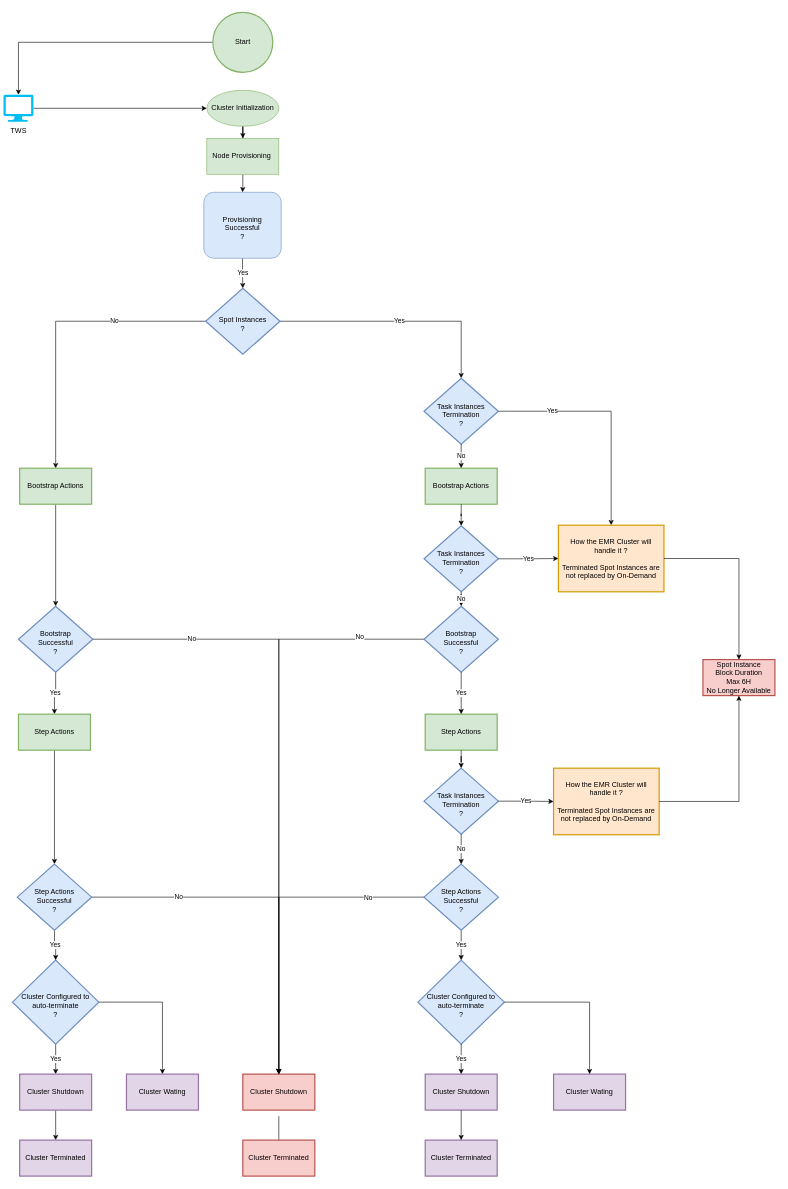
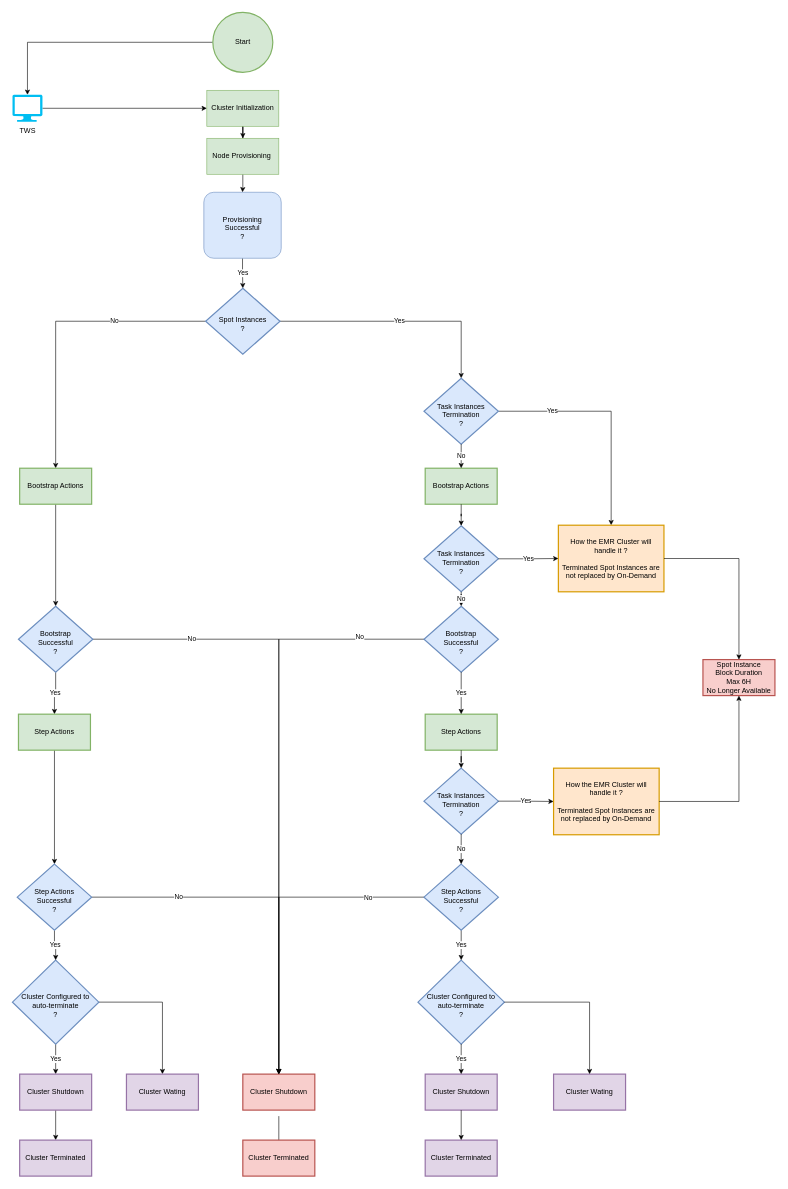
(18, 108) -> (27, 108)
(243, 108) -> (243, 108)
